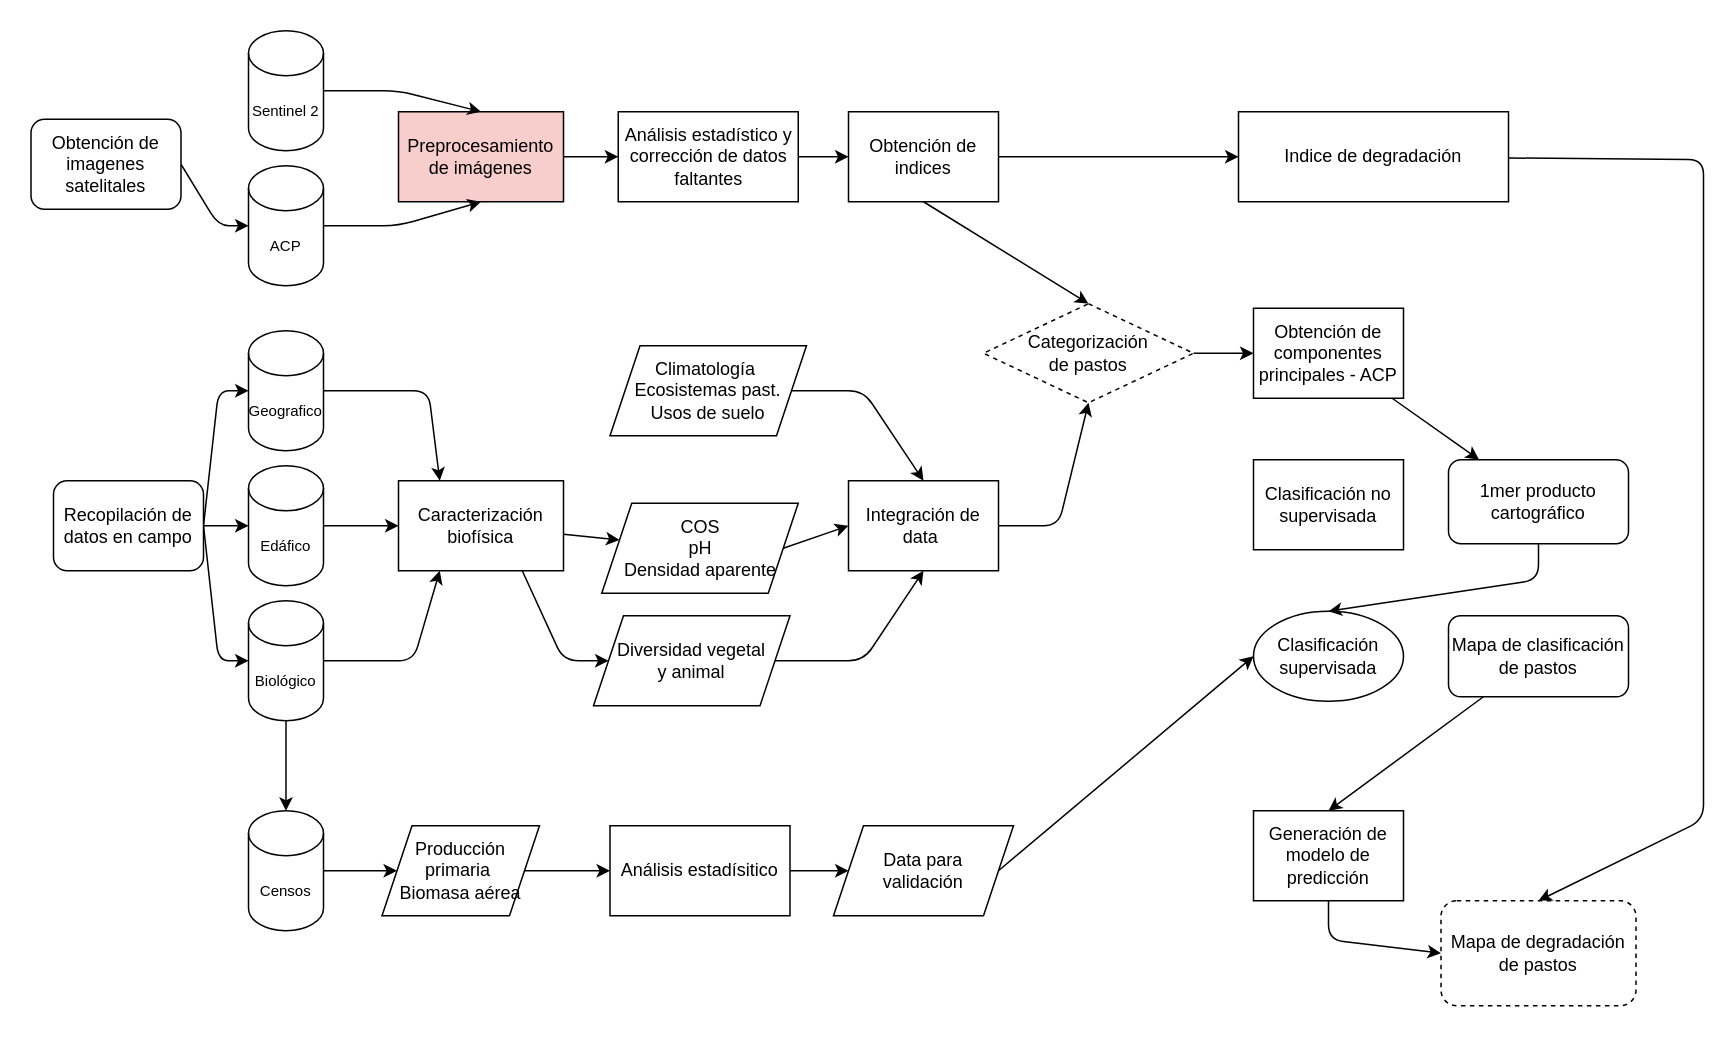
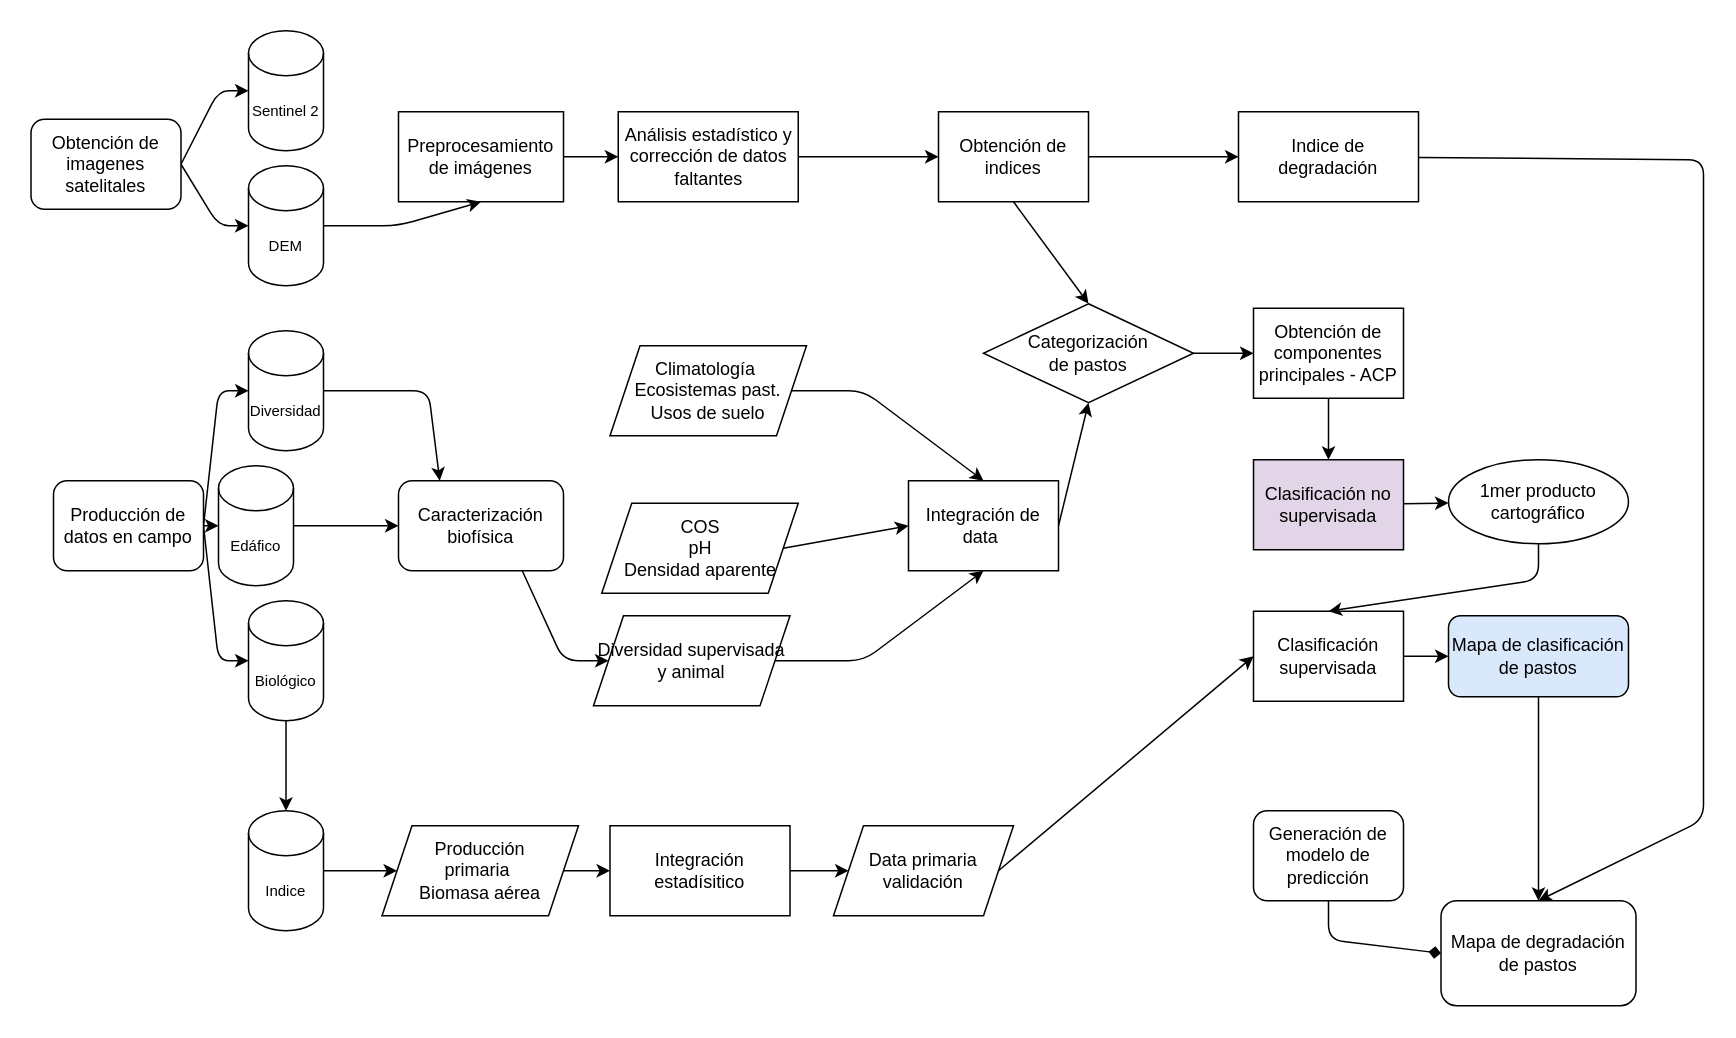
(398, 92) -> none
none -> (203, 121)
(481, 157) -> (481, 157)
(923, 157) -> (1013, 157)
(1373, 157) -> (1328, 157)
(286, 245) -> (286, 245)
(1088, 353) -> (1088, 353)
(286, 410) -> (286, 410)
(1431, 426) -> (1328, 424)
(1538, 502) -> (1538, 502)
none -> (1420, 503)
(1328, 505) -> (1328, 505)
(128, 526) -> (128, 526)
(286, 526) -> (256, 526)
(481, 526) -> (481, 526)
(923, 526) -> (983, 526)
(587, 537) -> none
(1328, 656) -> (1328, 656)
none -> (1420, 656)
(1538, 656) -> (1538, 656)
(407, 659) -> none
(692, 661) -> (692, 661)
(1410, 751) -> (1538, 794)
(1328, 856) -> (1328, 856)
(461, 871) -> (480, 871)
(700, 871) -> (700, 871)
(923, 871) -> (923, 871)
(286, 890) -> (286, 890)
(1429, 952) -> (1428, 952)
(1538, 953) -> (1538, 953)
